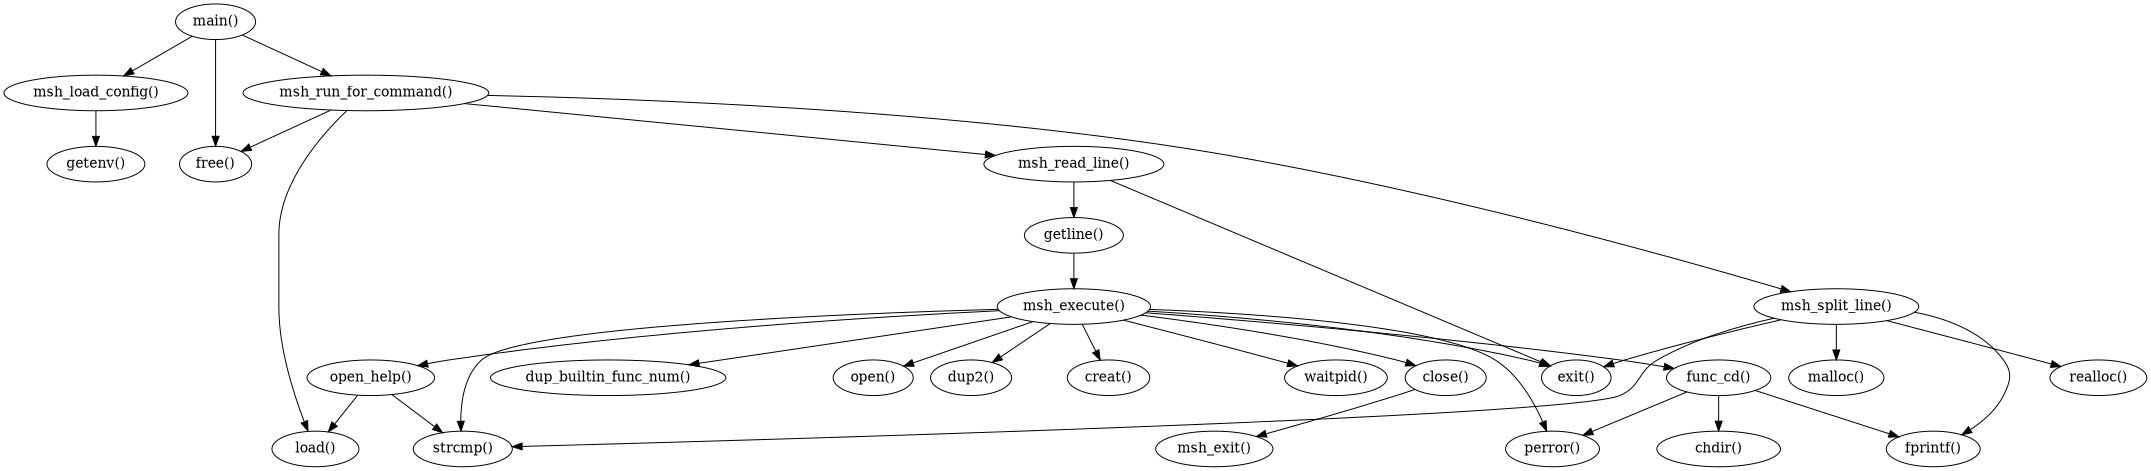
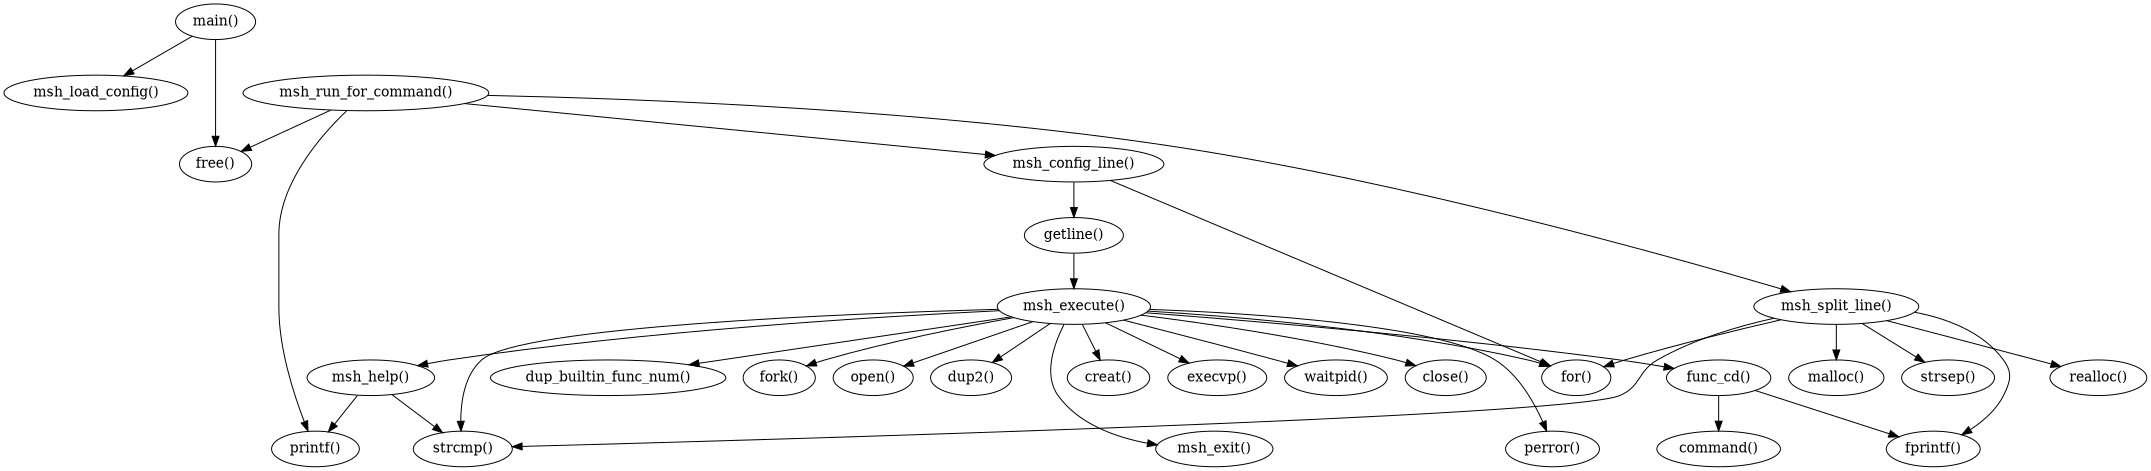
(282, 53) -> none
(96, 164) -> none
(1074, 164) -> (1074, 164)
(371, 378) -> (371, 378)
none -> (779, 378)
none -> (1217, 378)
(1576, 378) -> (1576, 378)
none -> (1948, 378)
(1345, 411) -> (1068, 406)
(1640, 412) -> none
(315, 449) -> (315, 449)
(1719, 449) -> (1719, 449)
